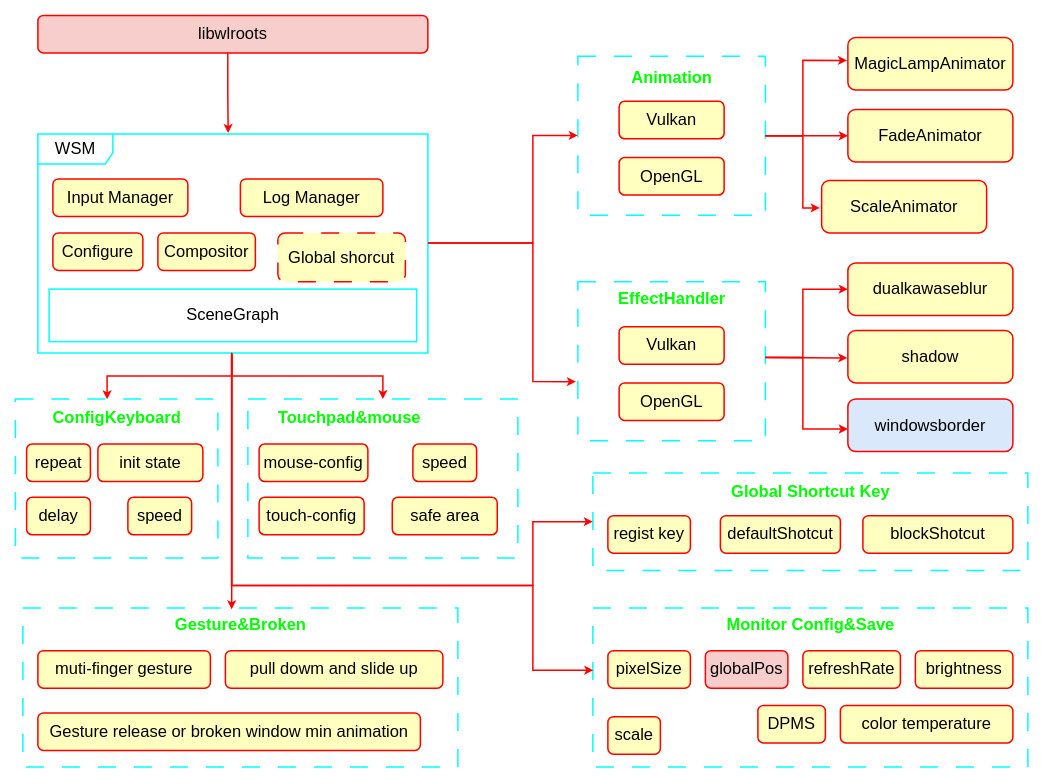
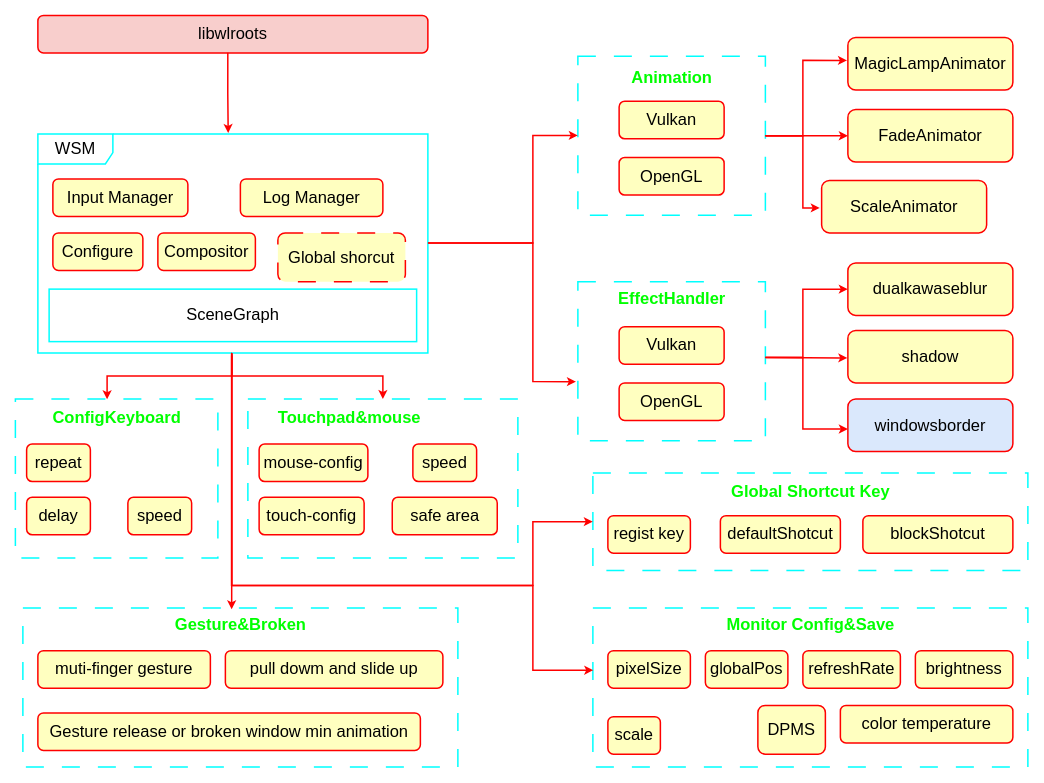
(150, 463) -> none
(747, 669) -> (747, 669)
(792, 724) -> (792, 730)
